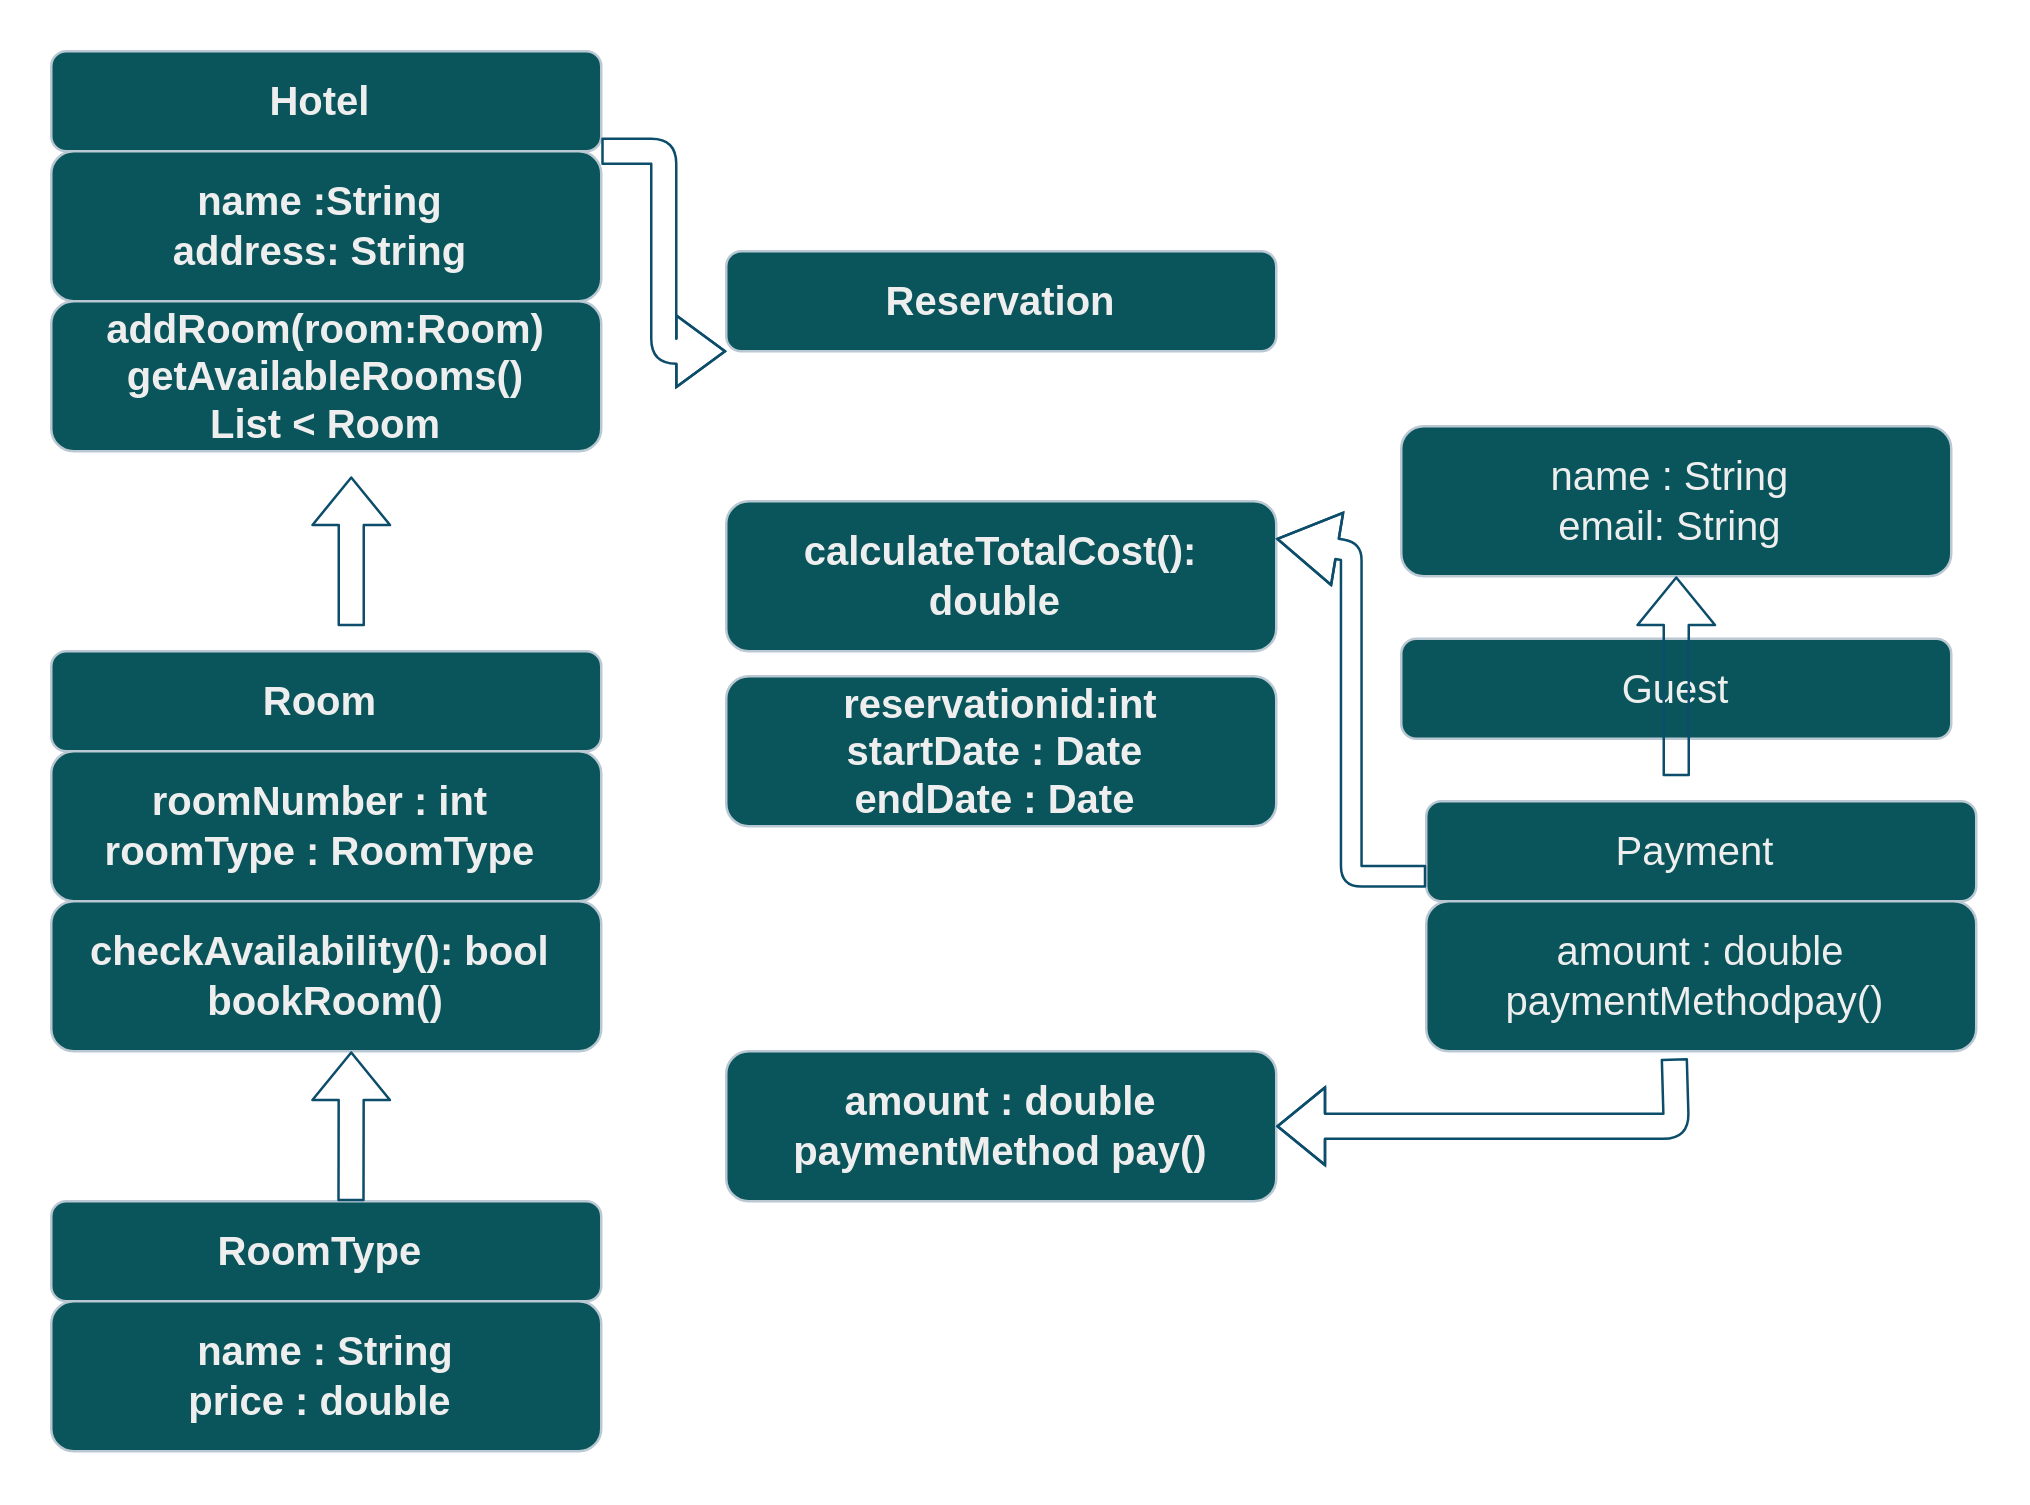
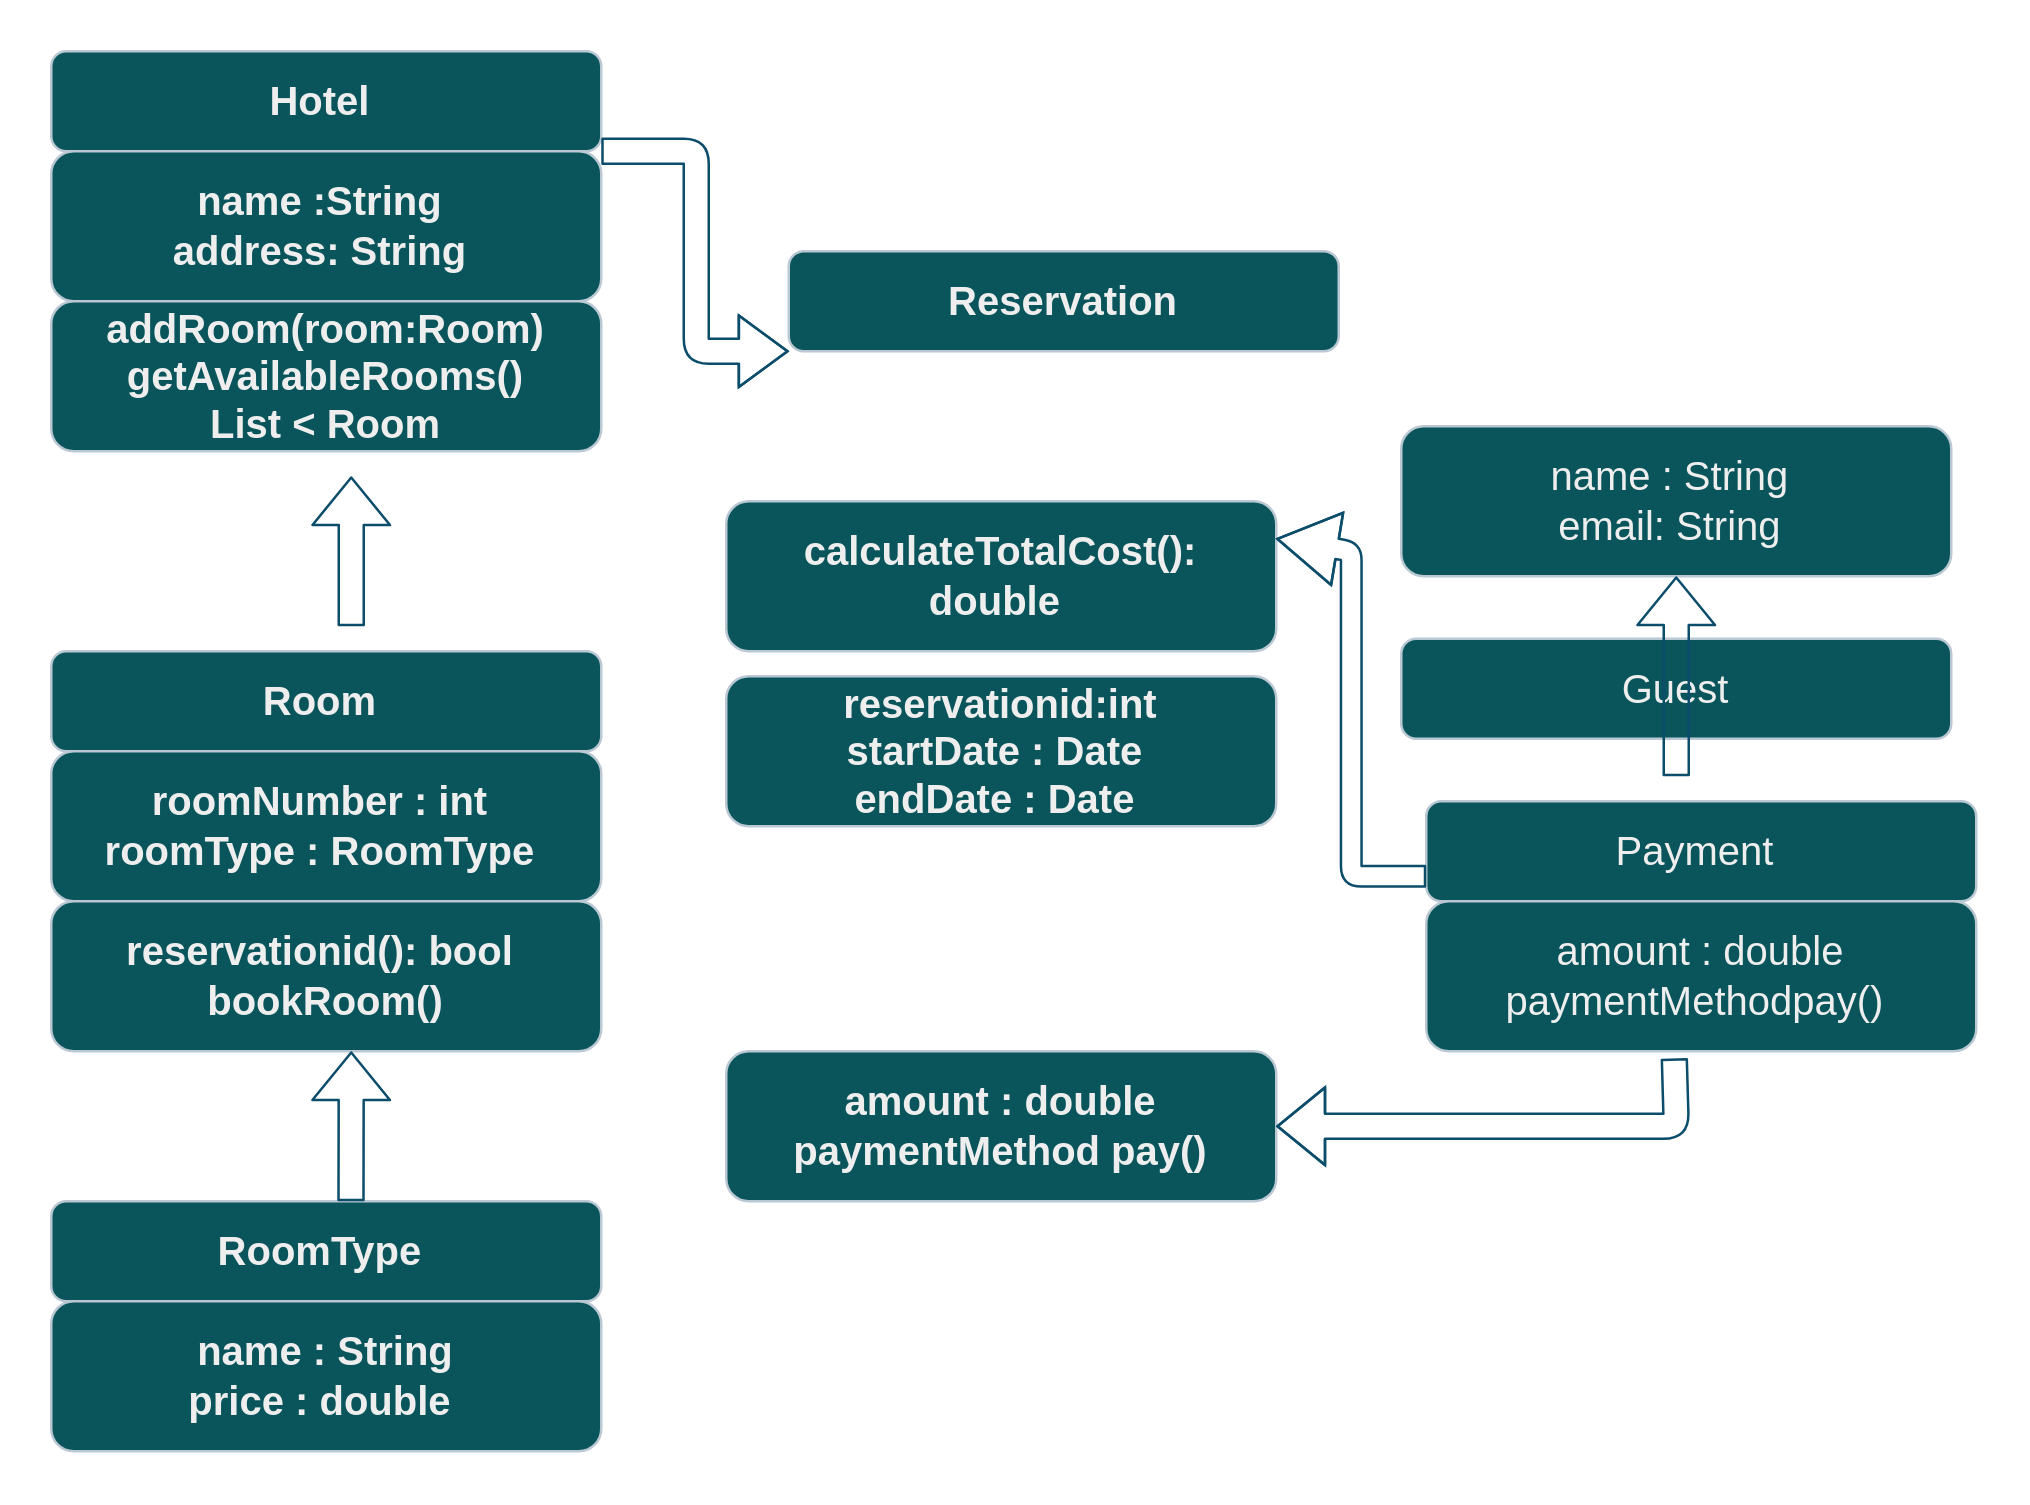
(1001, 301) -> (1064, 301)
(326, 976) -> (326, 976)
